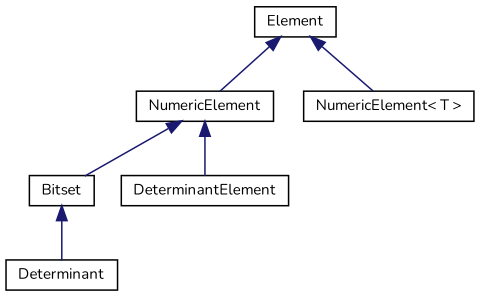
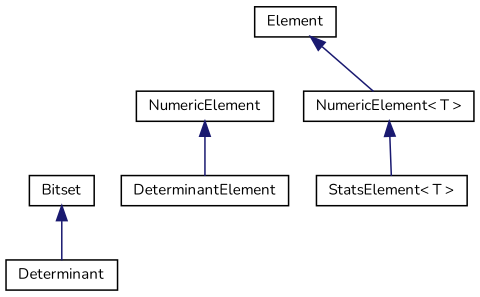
(245, 69) -> none
(127, 152) -> none
none -> (392, 191)
